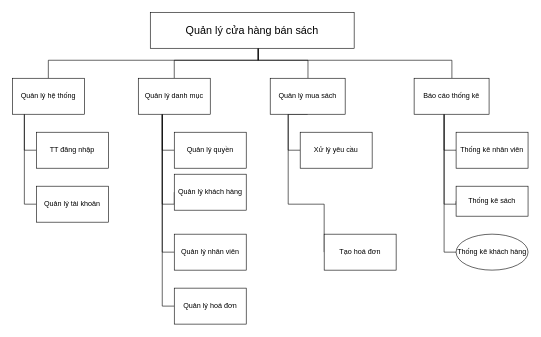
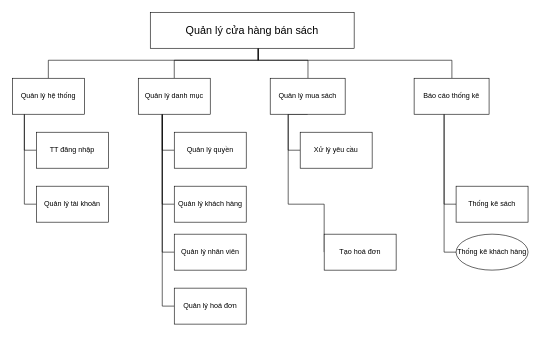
(451, 150) -> none
(492, 150) -> none
(210, 192) -> (210, 204)
(492, 201) -> (492, 204)
